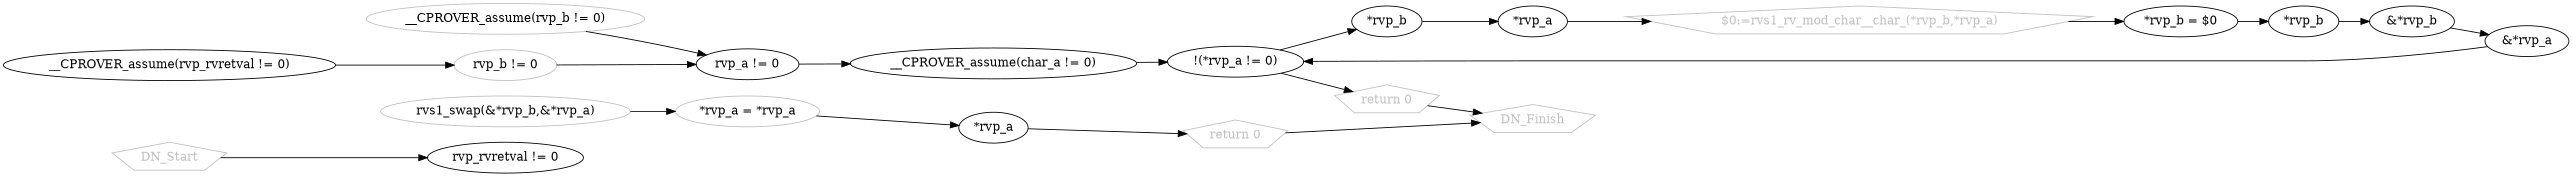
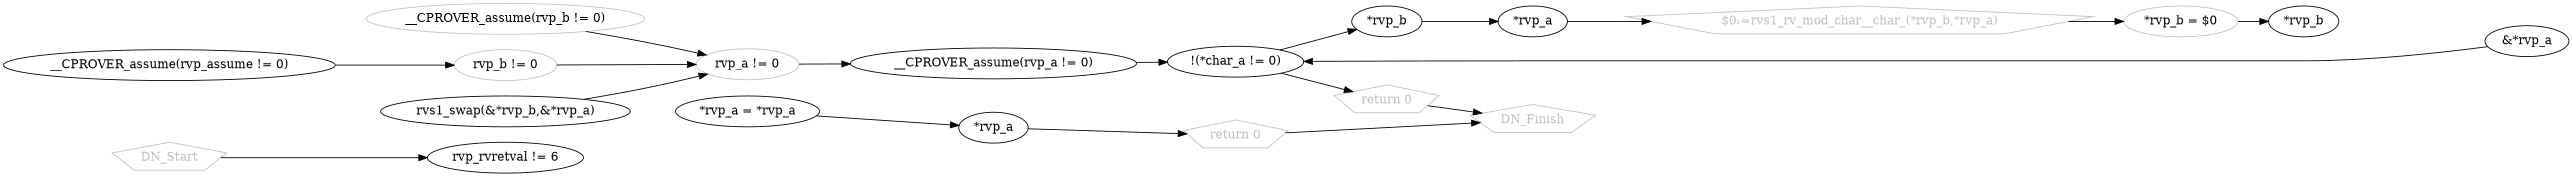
(2181, 21) -> (2181, 21)
(2412, 21) -> none
(1236, 62) -> (1236, 62)
(993, 63) -> (993, 63)
(748, 64) -> (748, 64)
(169, 65) -> (169, 65)
(505, 111) -> (505, 111)
(648, 111) -> (642, 89)
(748, 111) -> (748, 111)
(505, 158) -> (505, 158)
